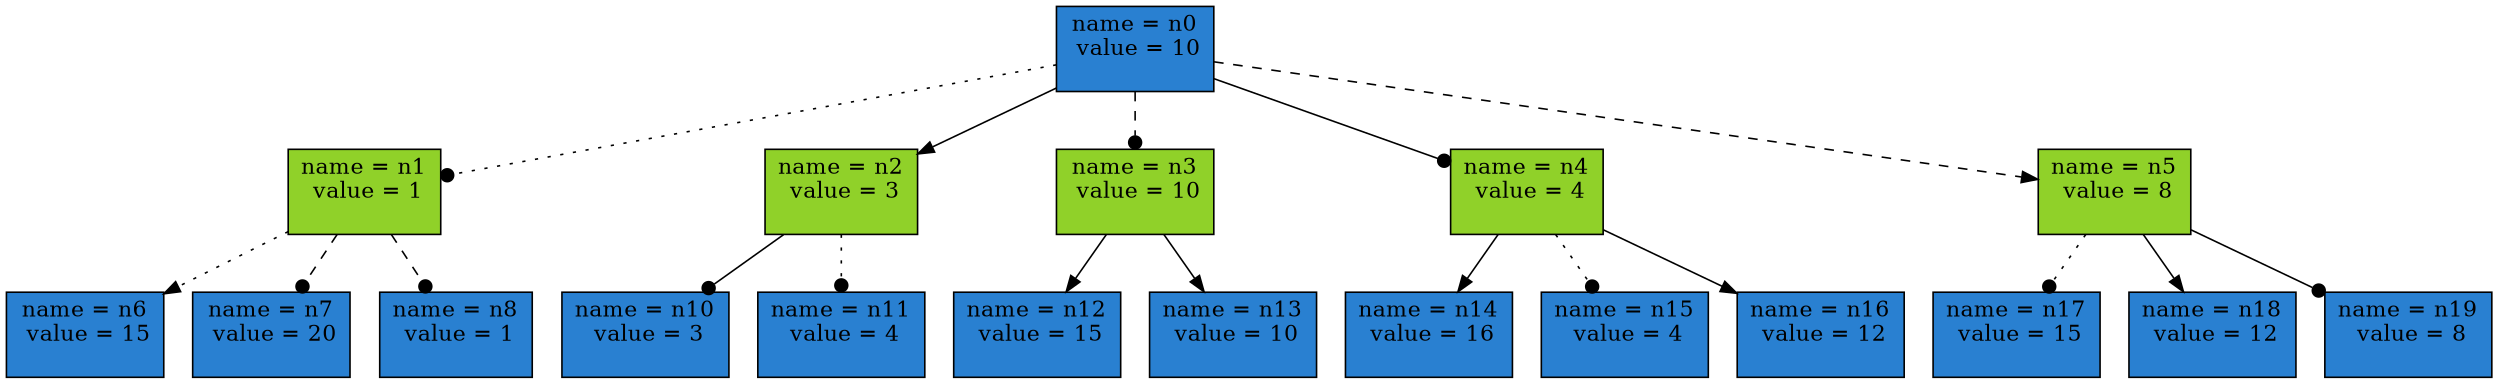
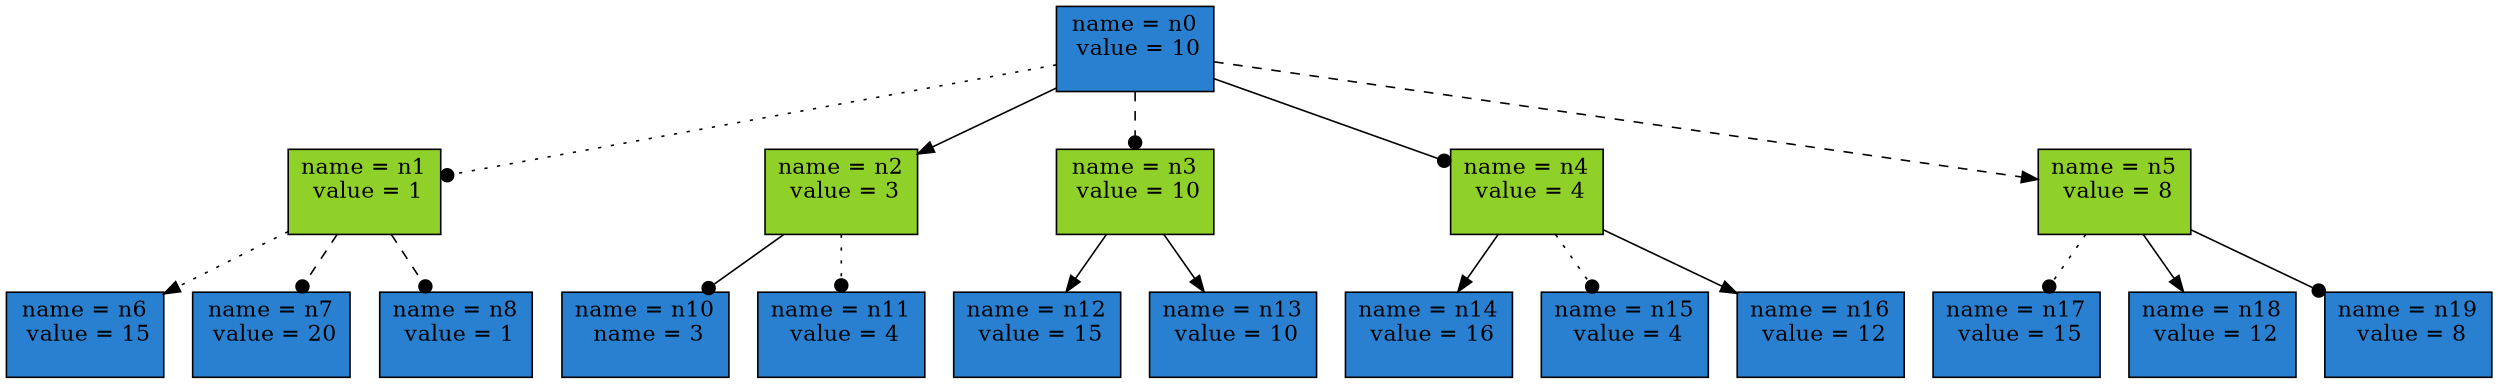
(645, 334) -> (645, 334)
